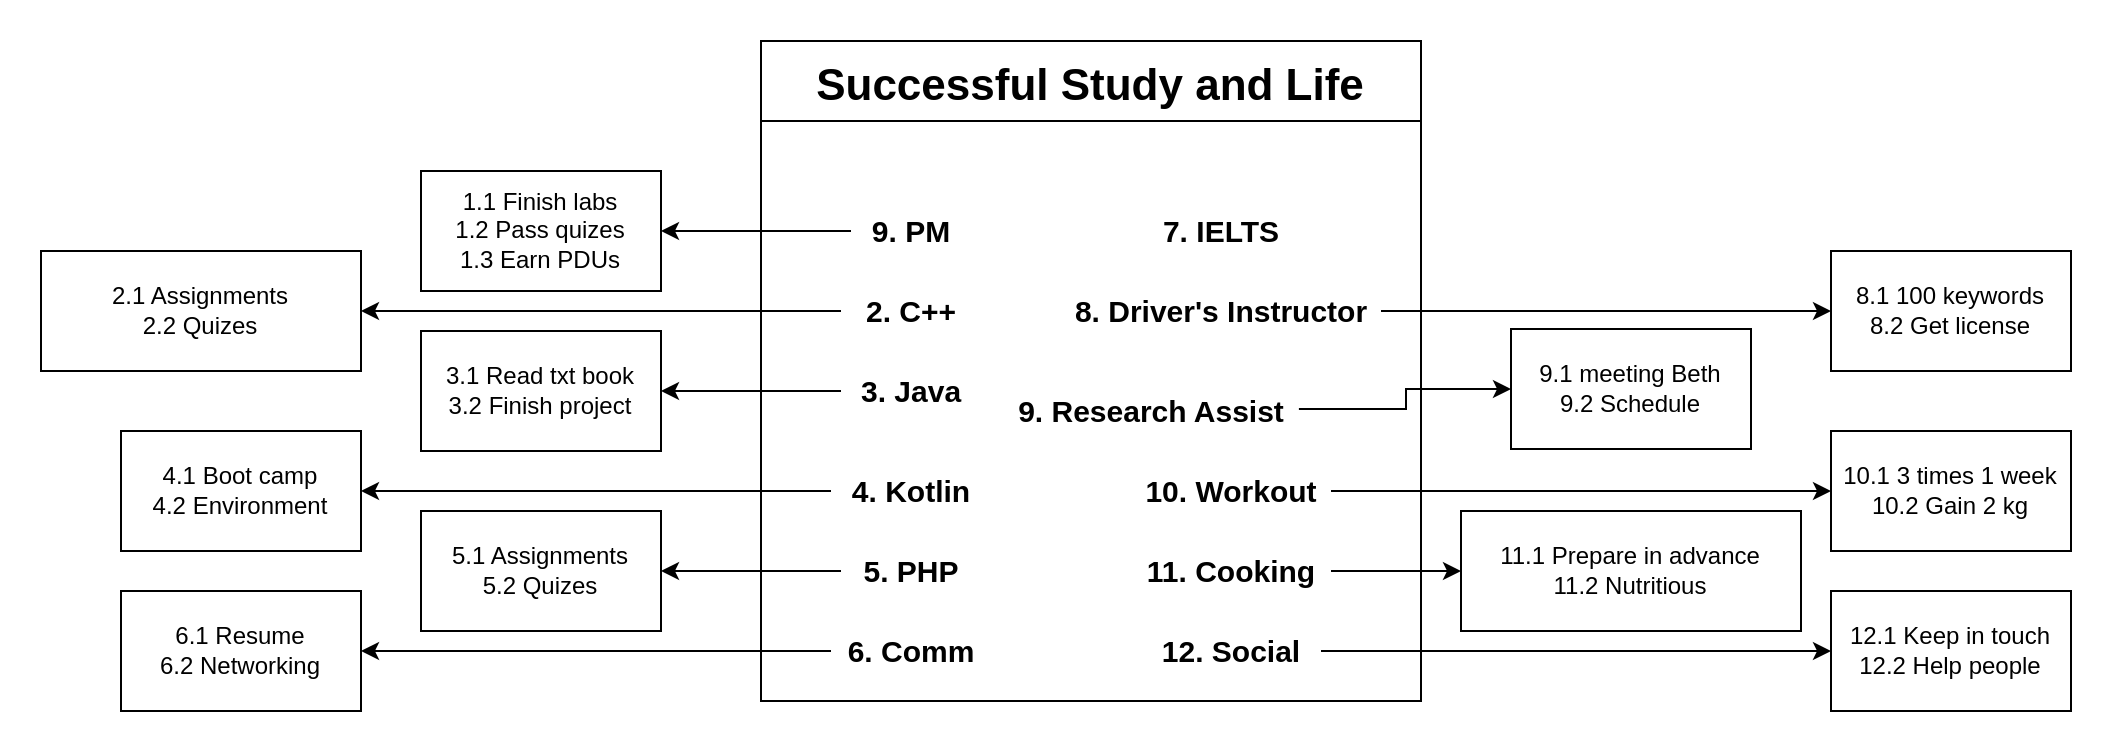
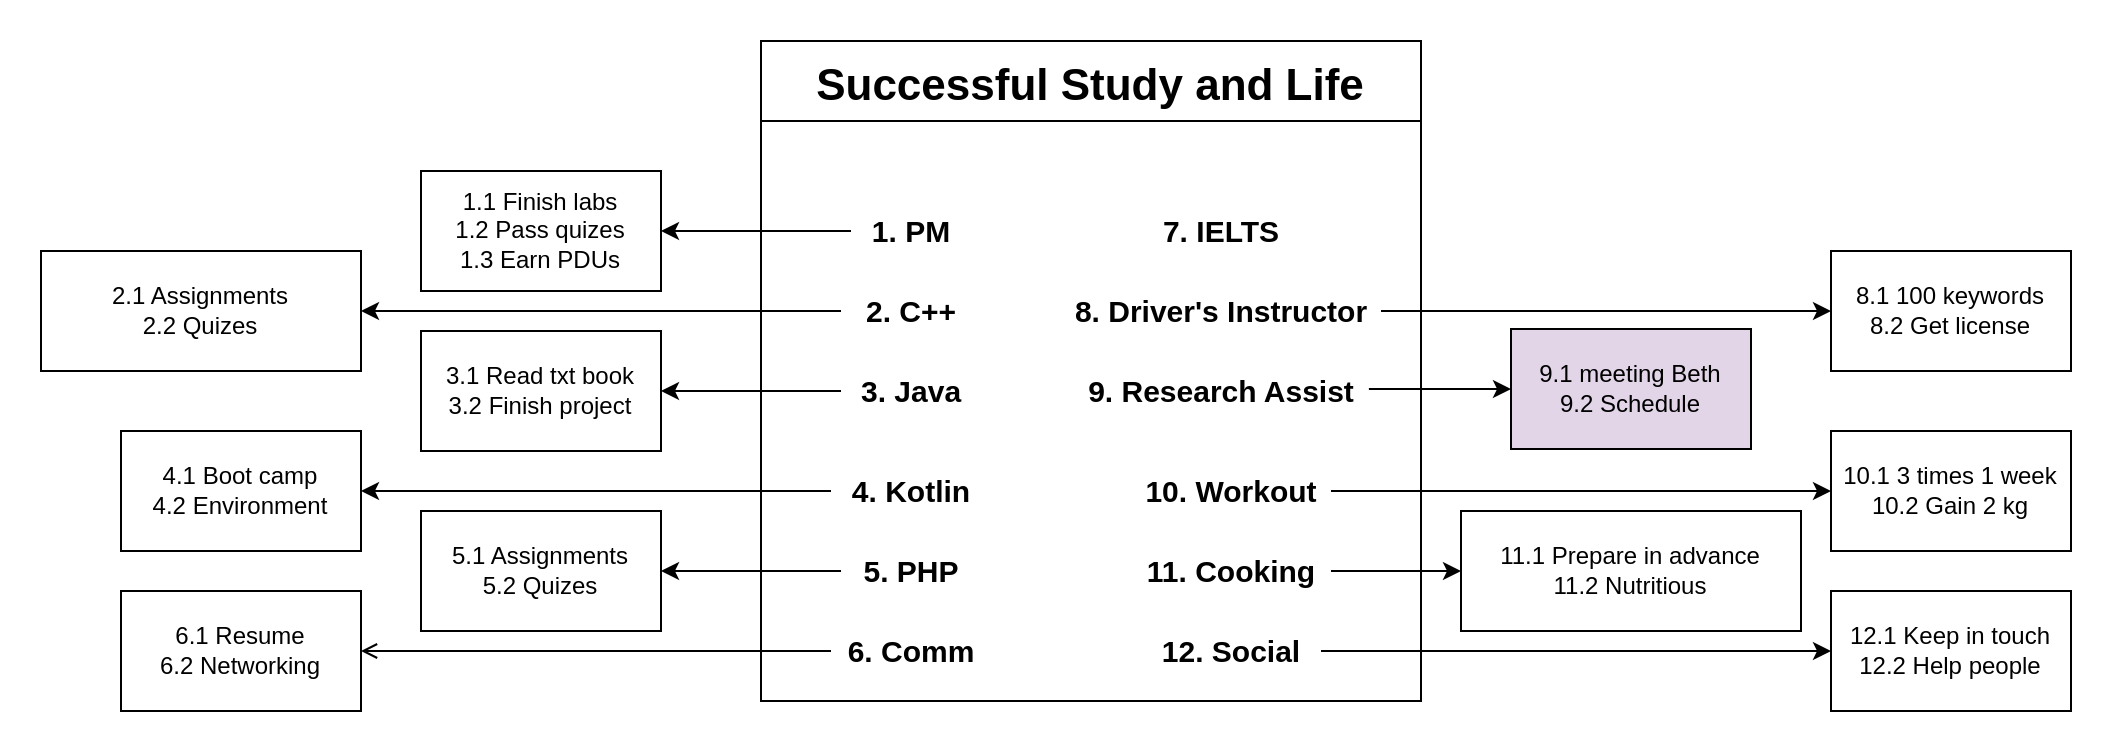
(912, 231) -> (912, 231)
(1631, 389) -> (1631, 389)
(1151, 411) -> (1221, 391)
(376, 651) -> (372, 651)
